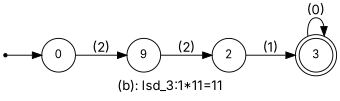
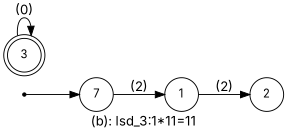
(59, 55) -> (96, 95)
(144, 55) -> (182, 95)
(266, 55) -> none
